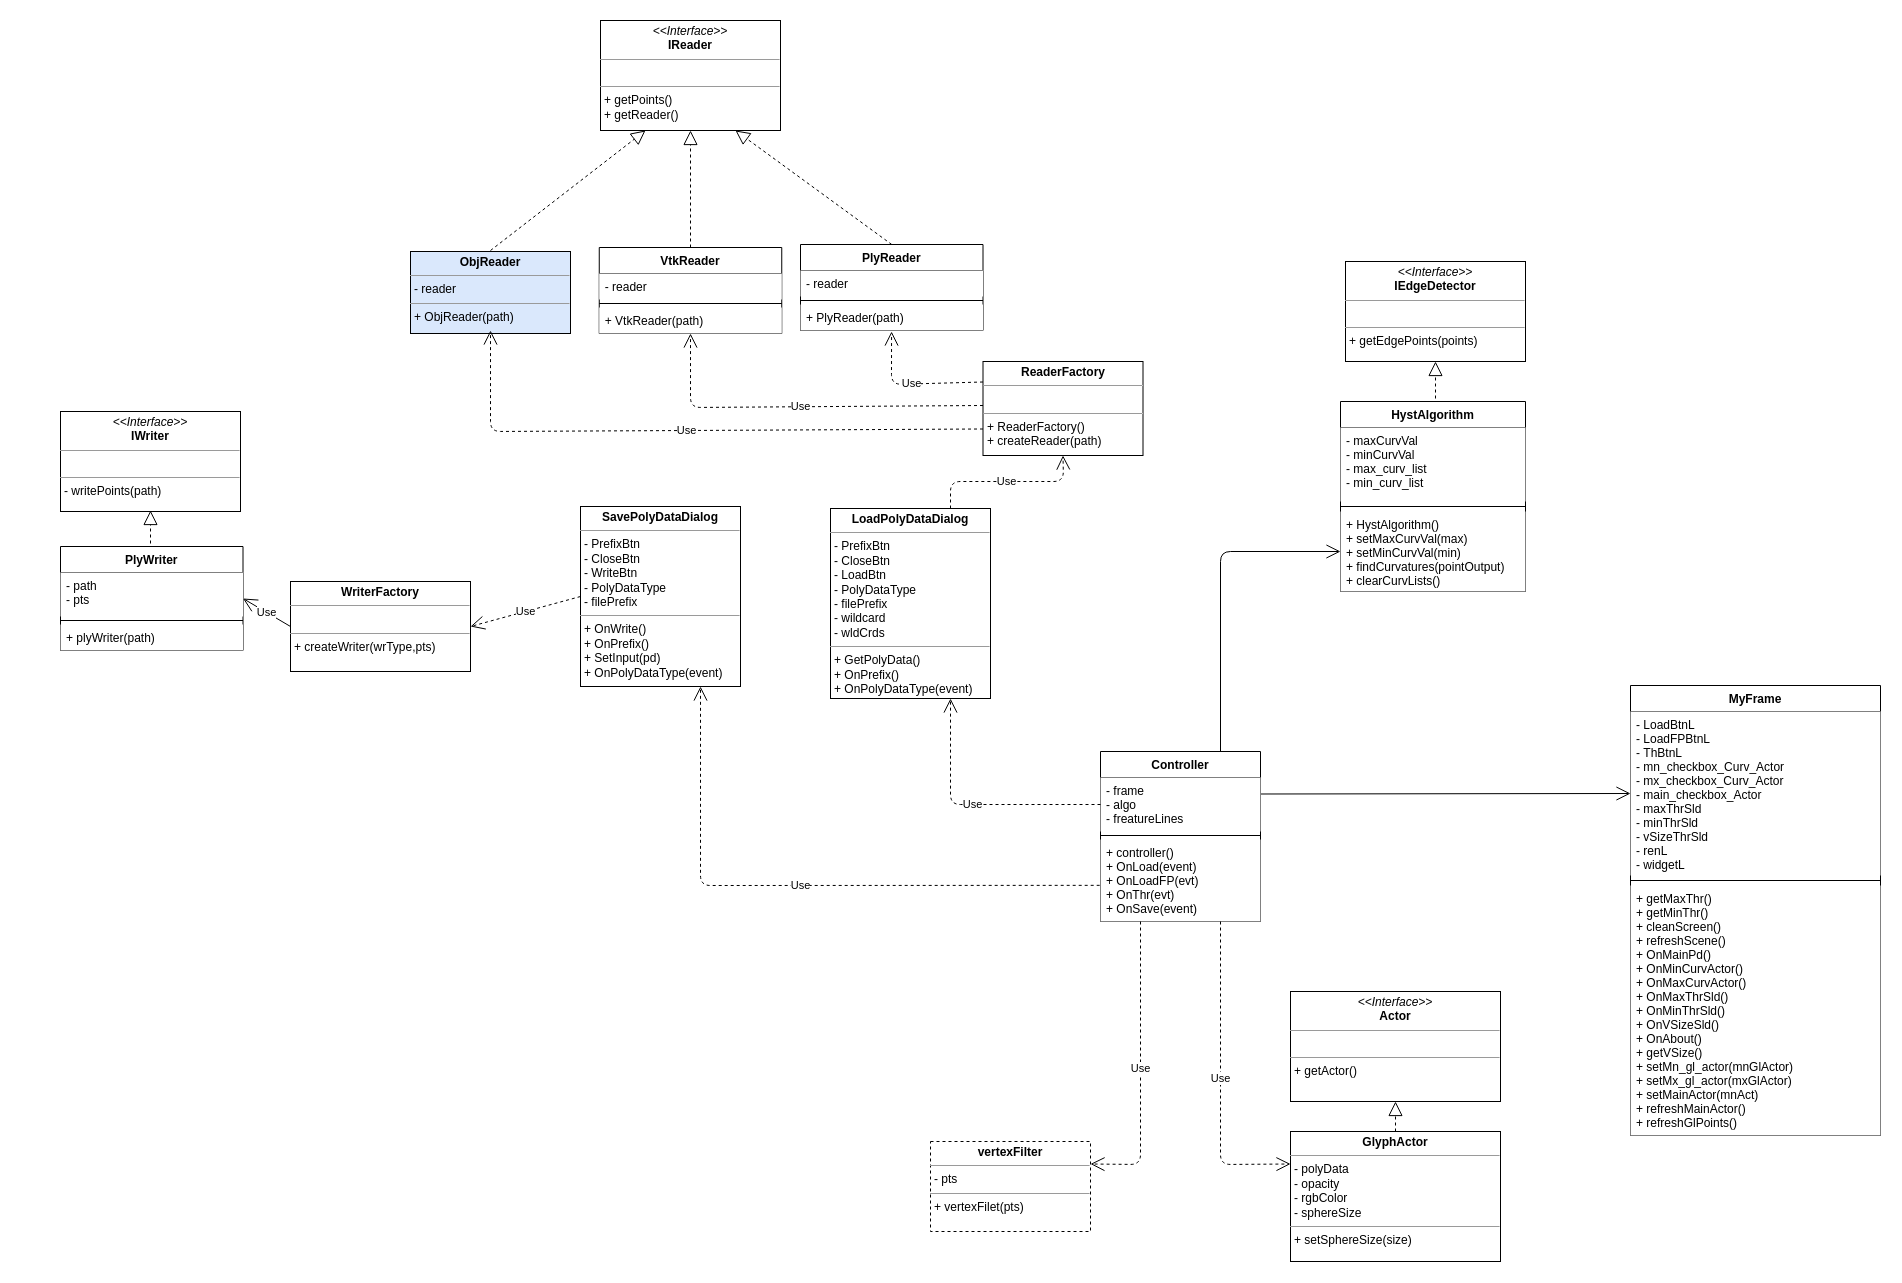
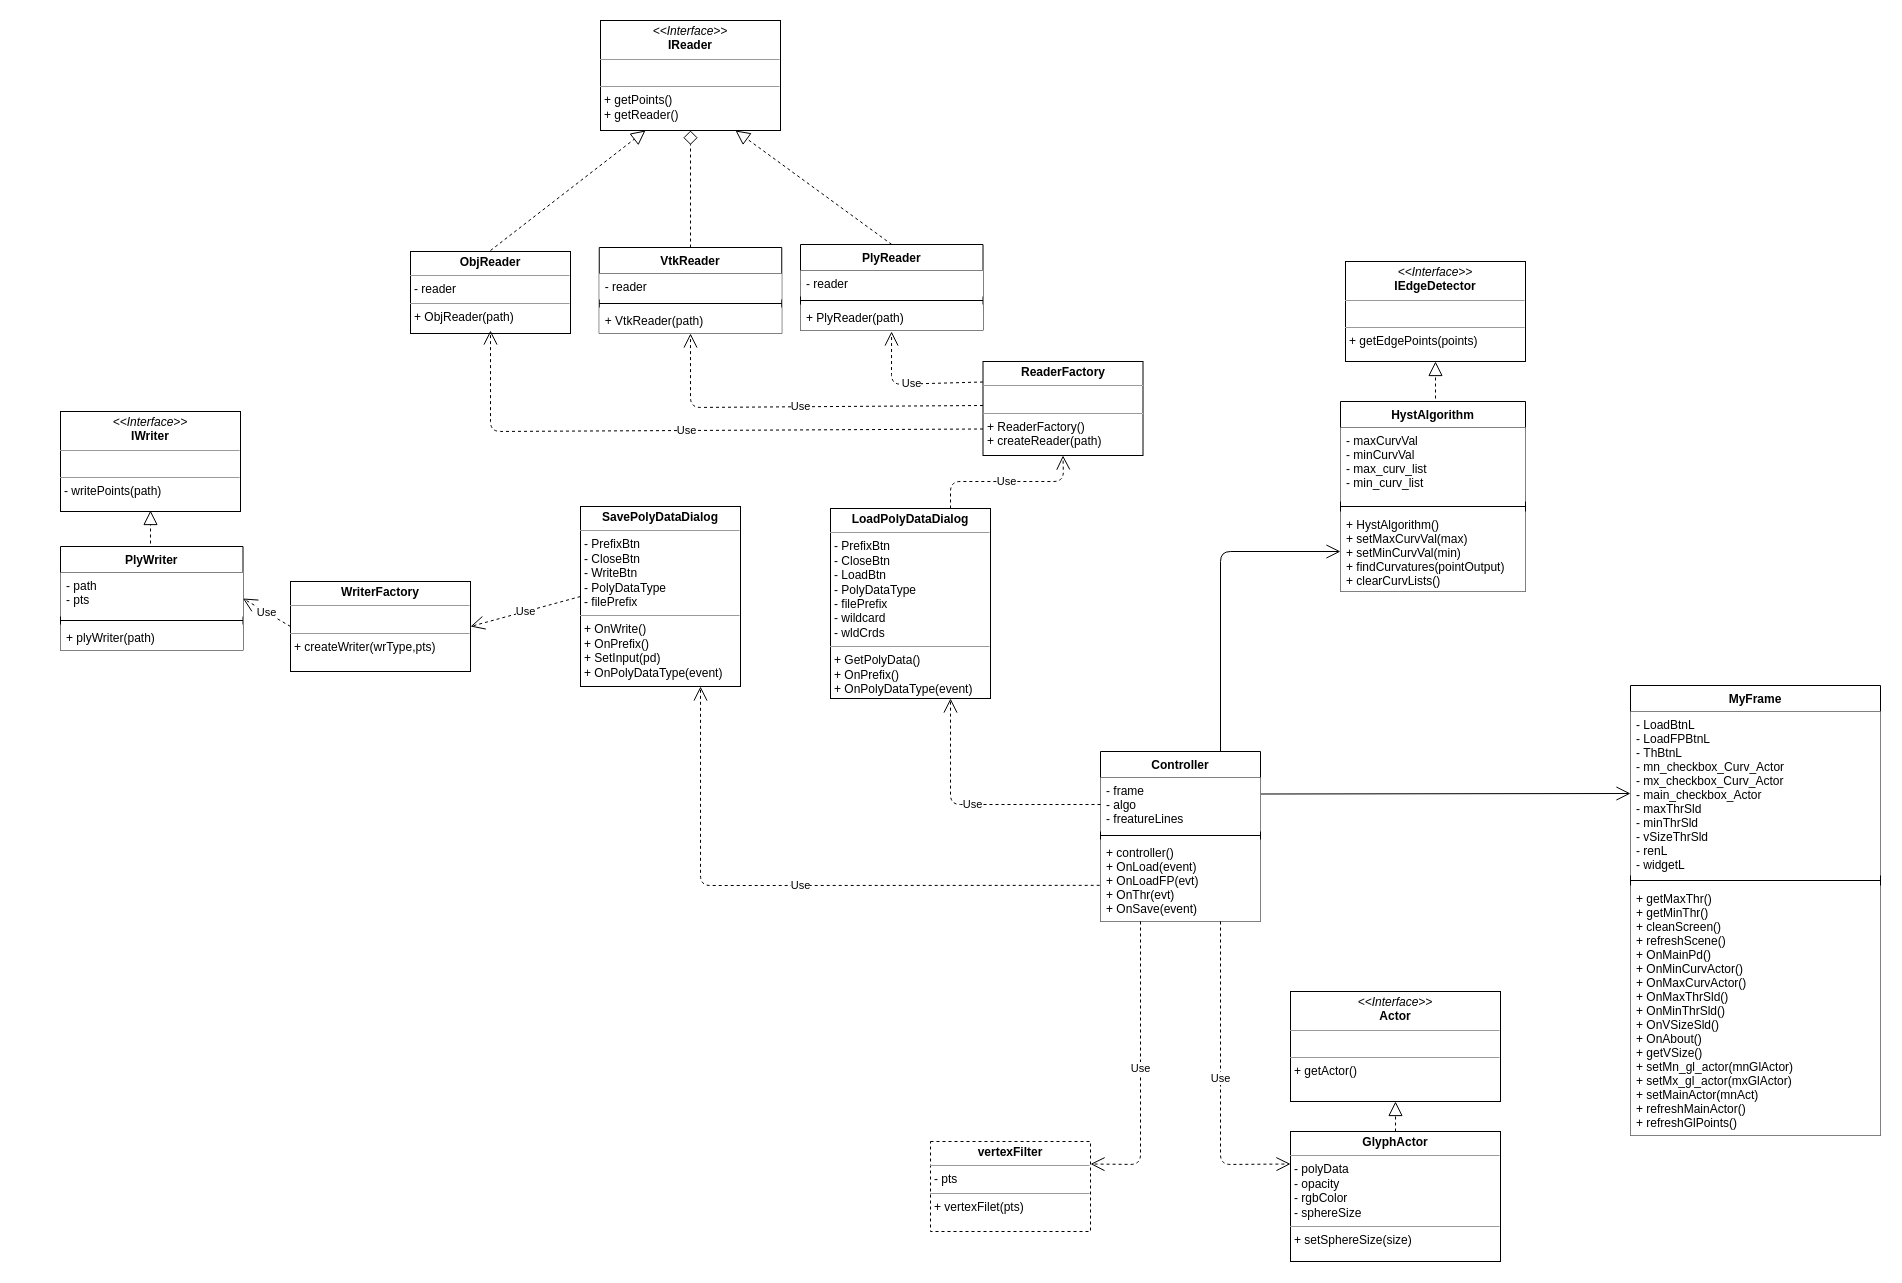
(691, 146) -> (691, 145)
(491, 293) -> (491, 293)
(282, 621) -> (282, 621)
